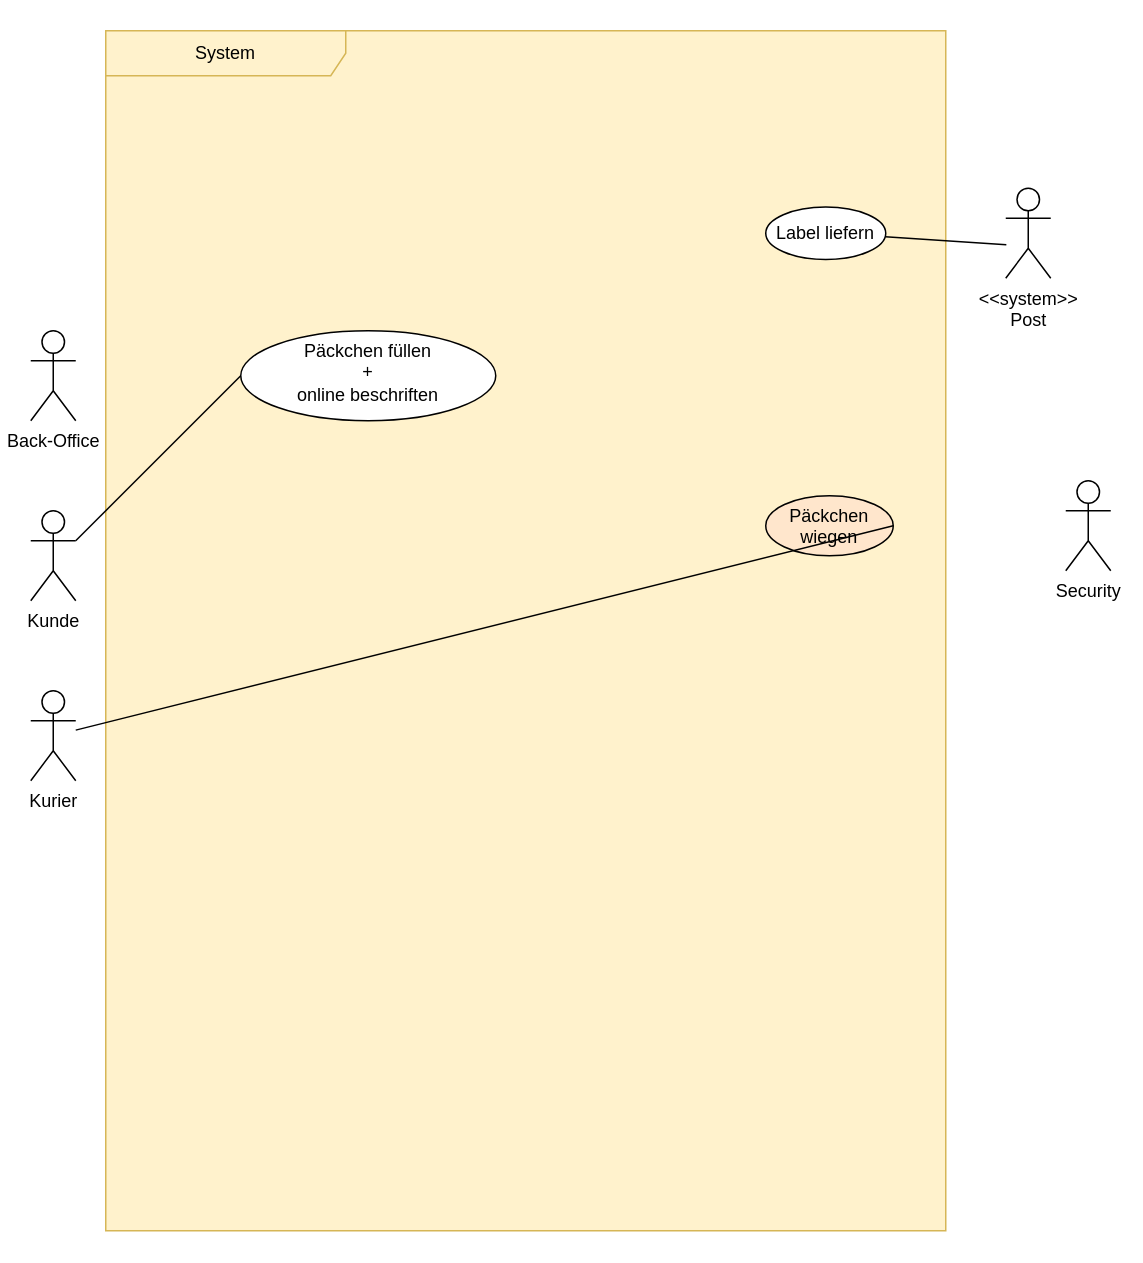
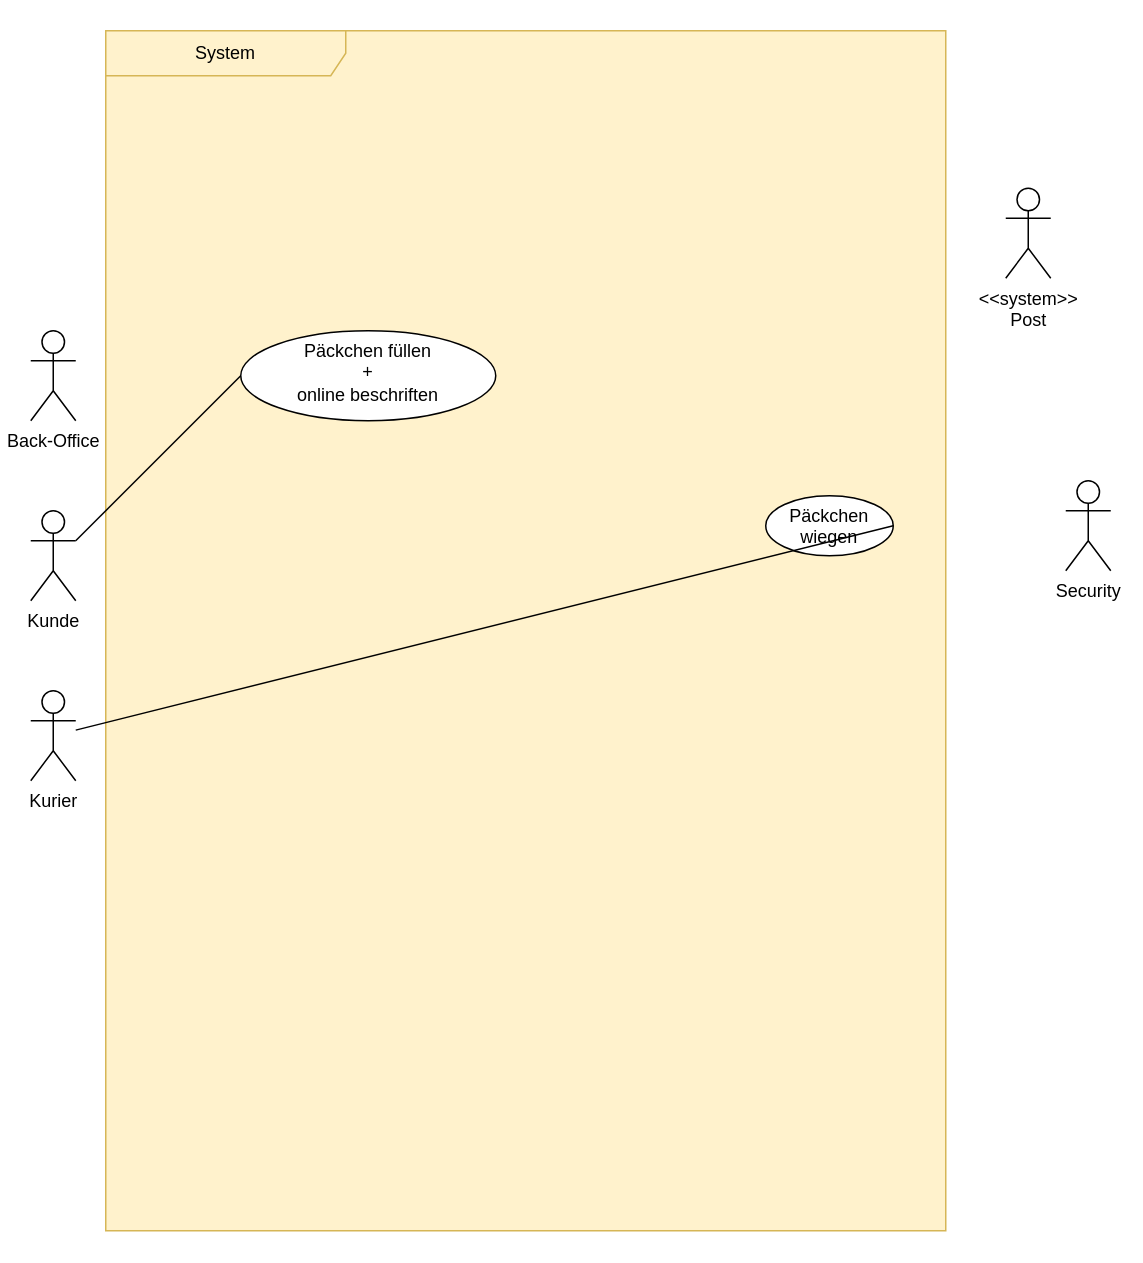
(826, 233) -> none
(943, 241) -> none
(830, 526) -> (830, 526)
